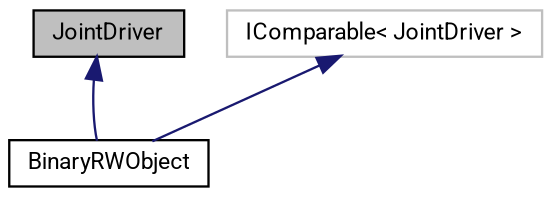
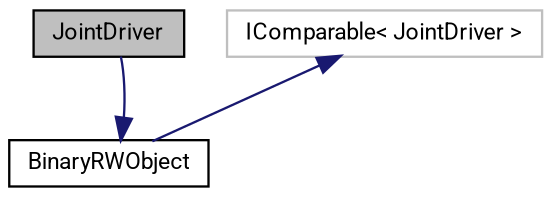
(94, 110) -> (124, 87)
